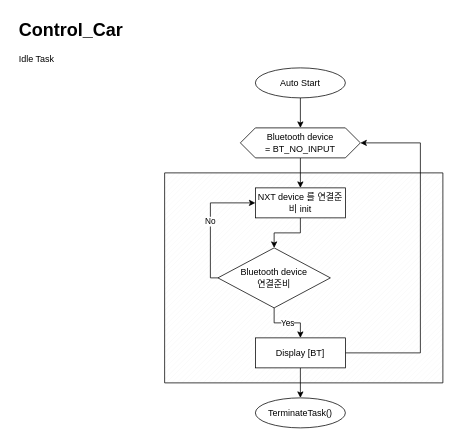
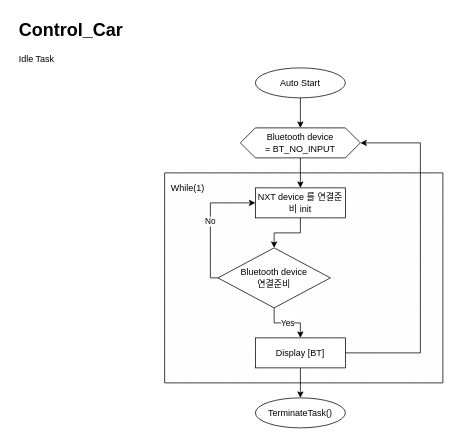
none -> (188, 188)
